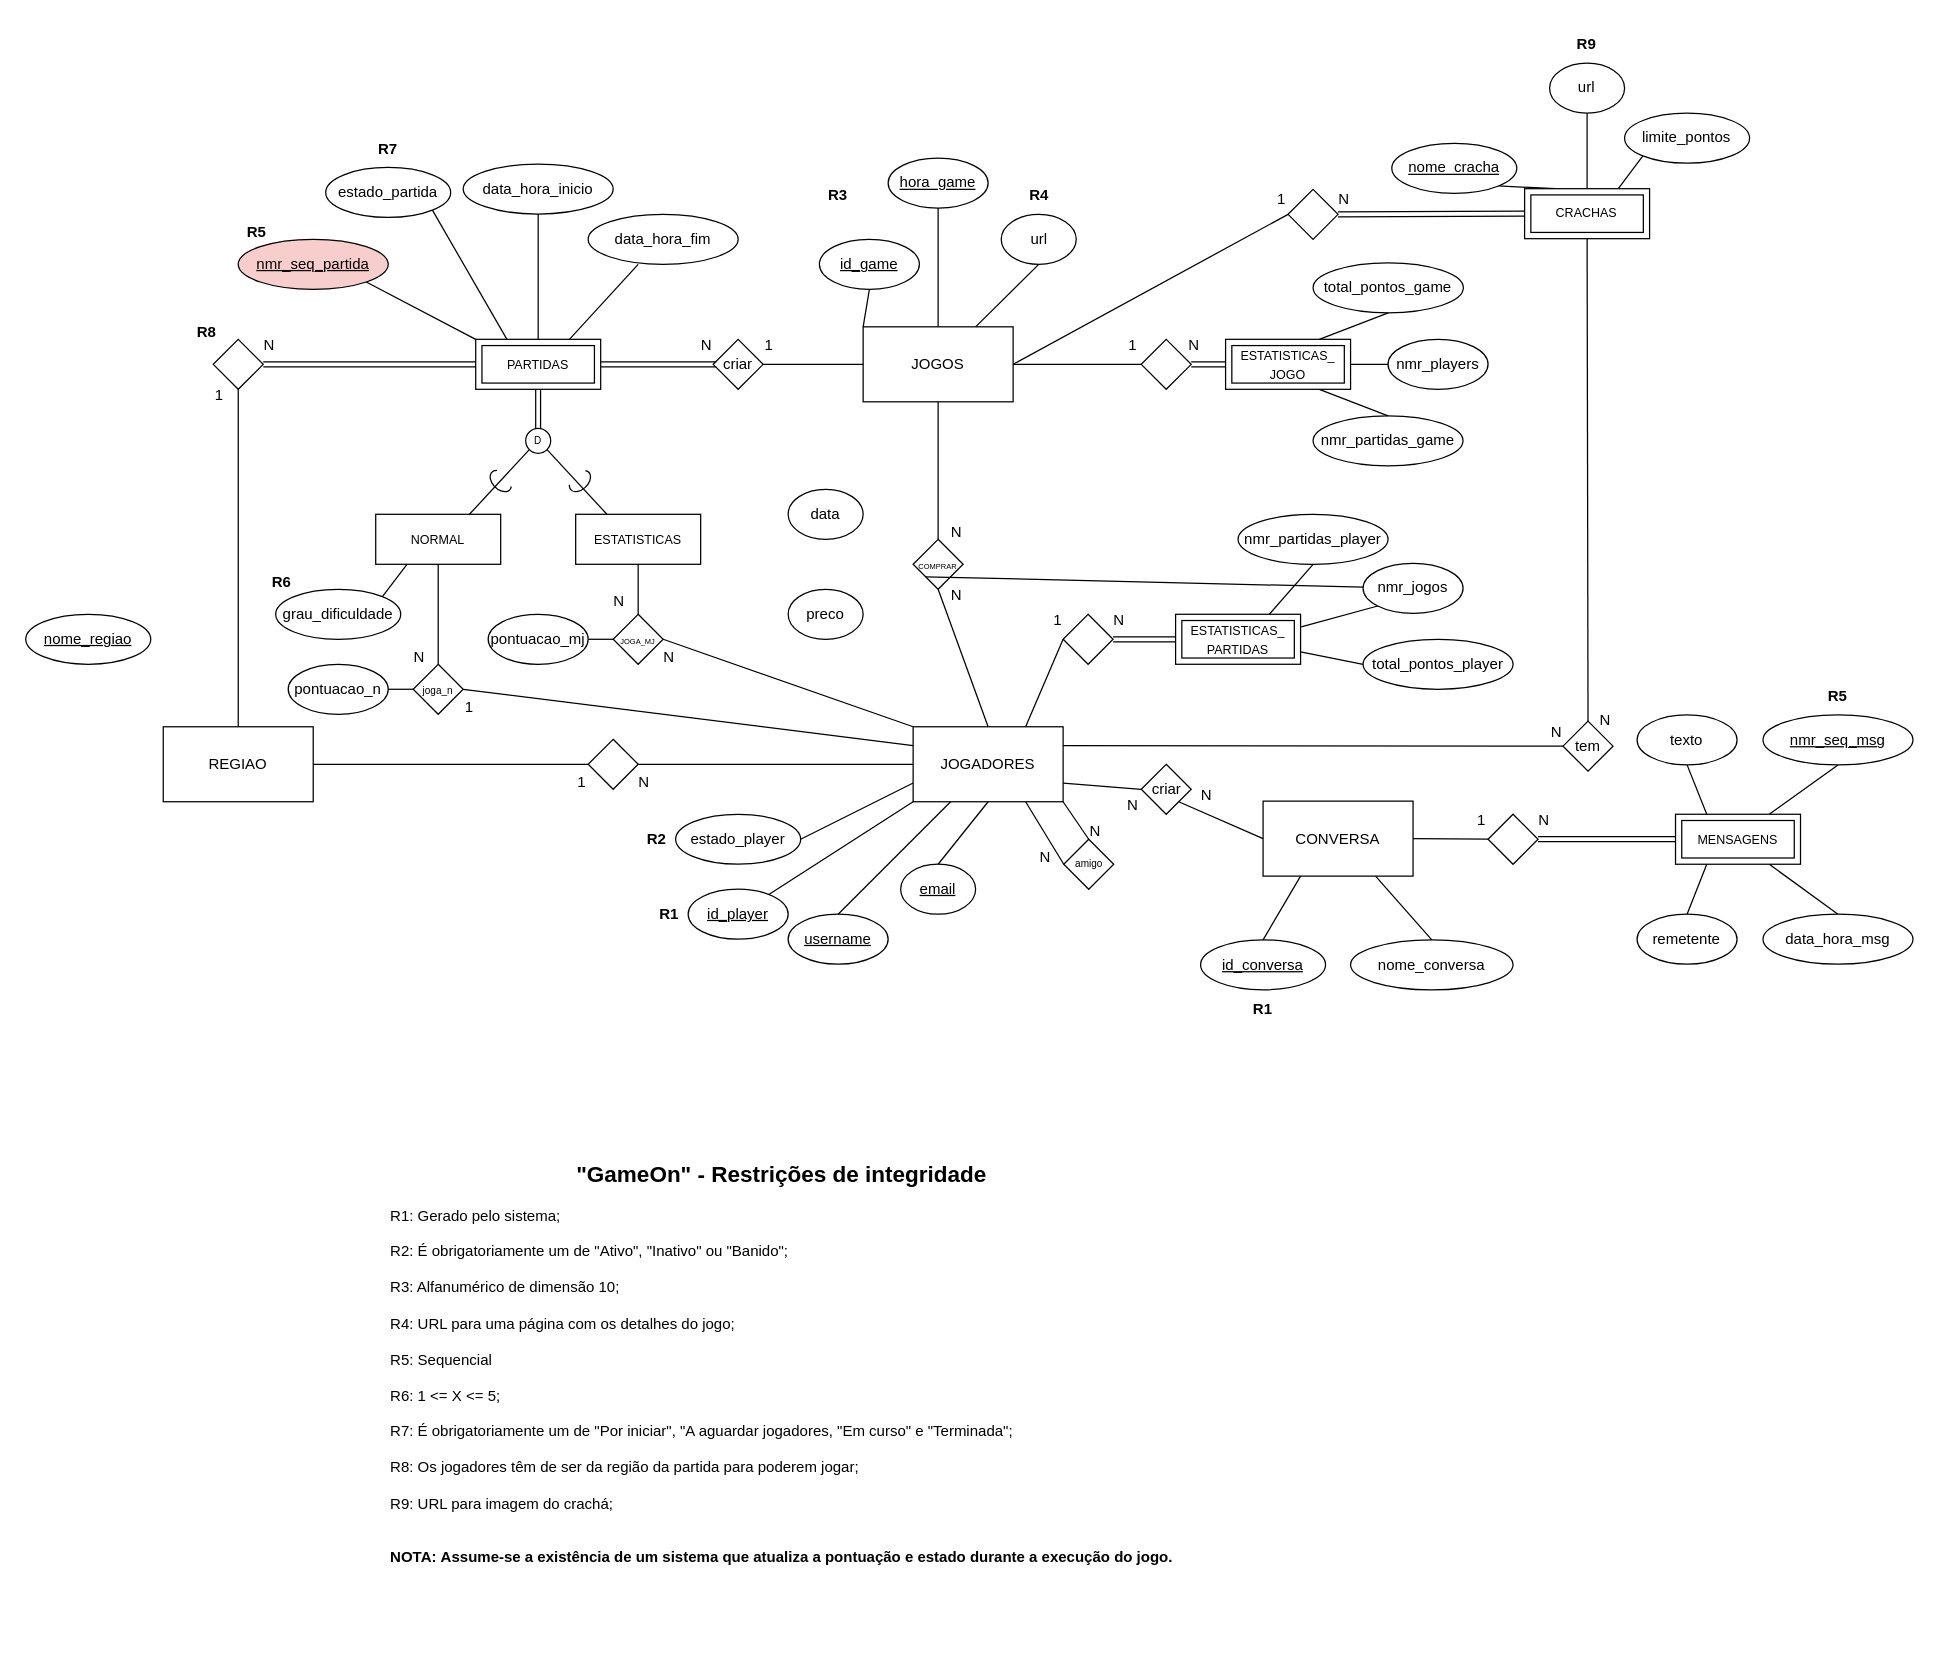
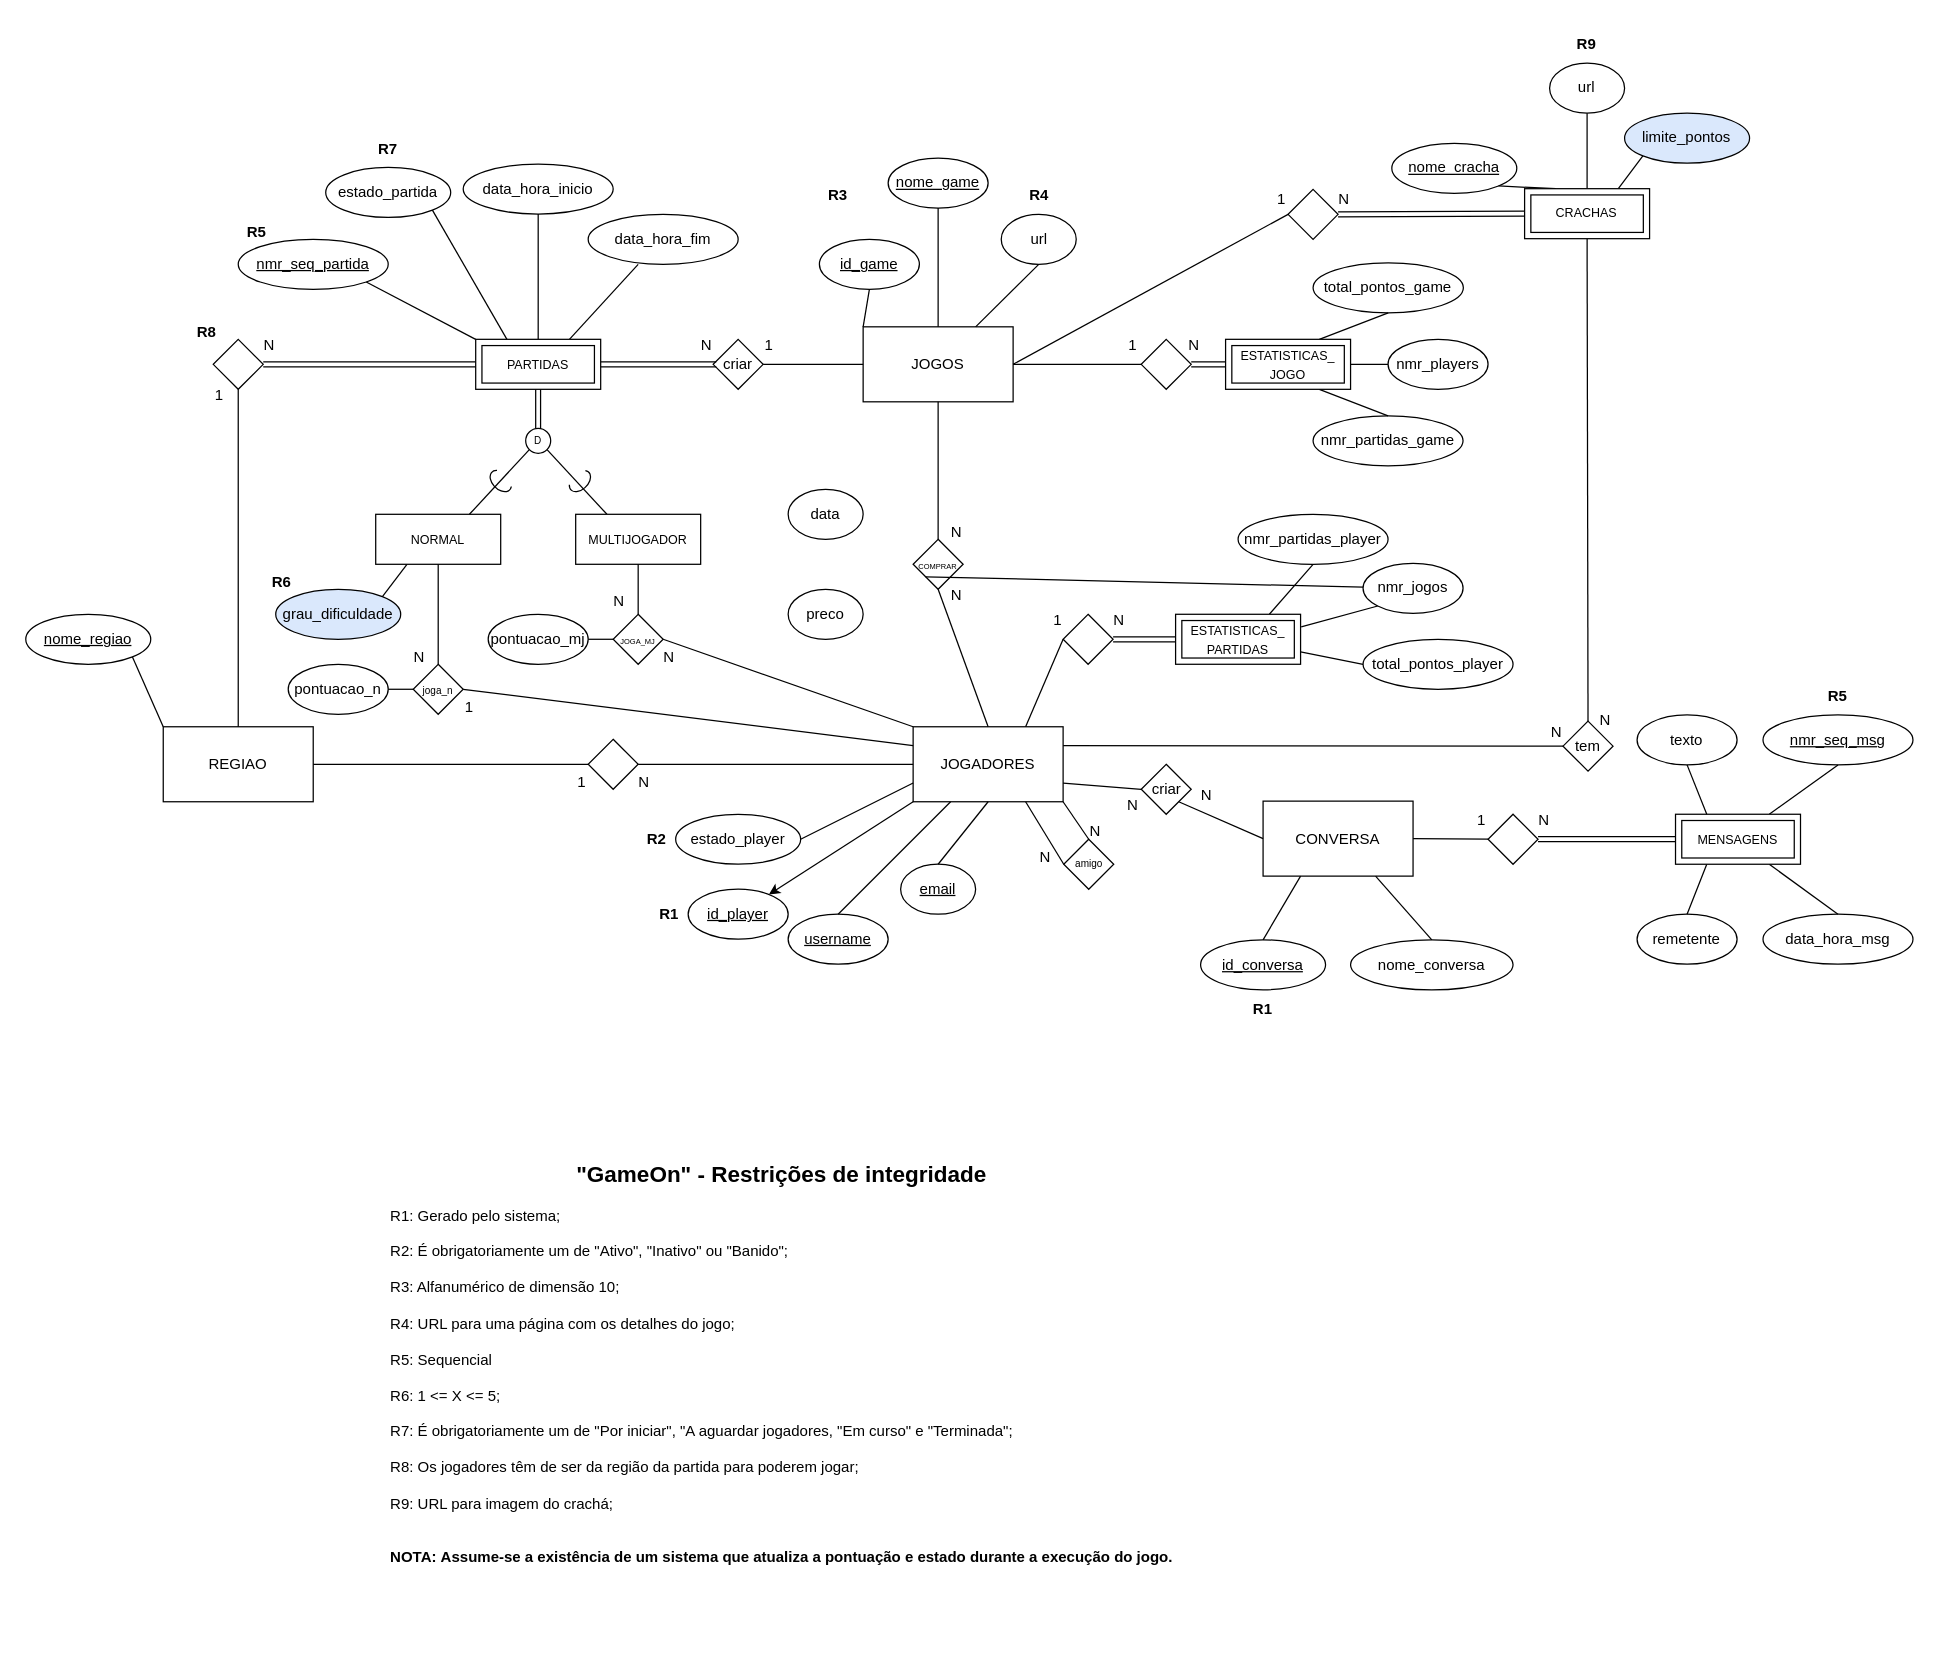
(1687, 138) -> (1687, 138)
(938, 183) -> (938, 183)
(313, 264) -> (313, 264)
(638, 539) -> (638, 539)
(338, 614) -> (338, 614)
none -> (148, 692)
(774, 891) -> (777, 889)
